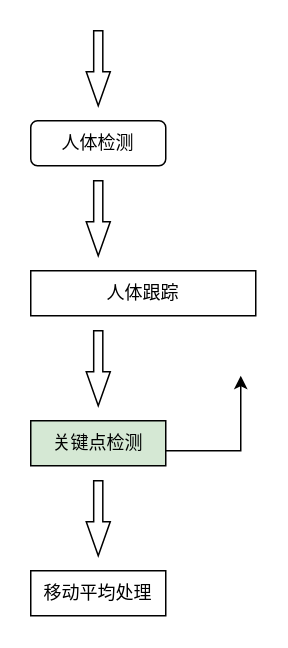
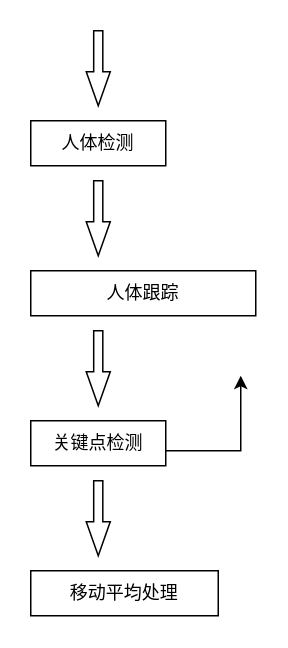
(98, 143) -> (98, 143)
(98, 443) -> (98, 443)
(98, 593) -> (125, 593)
